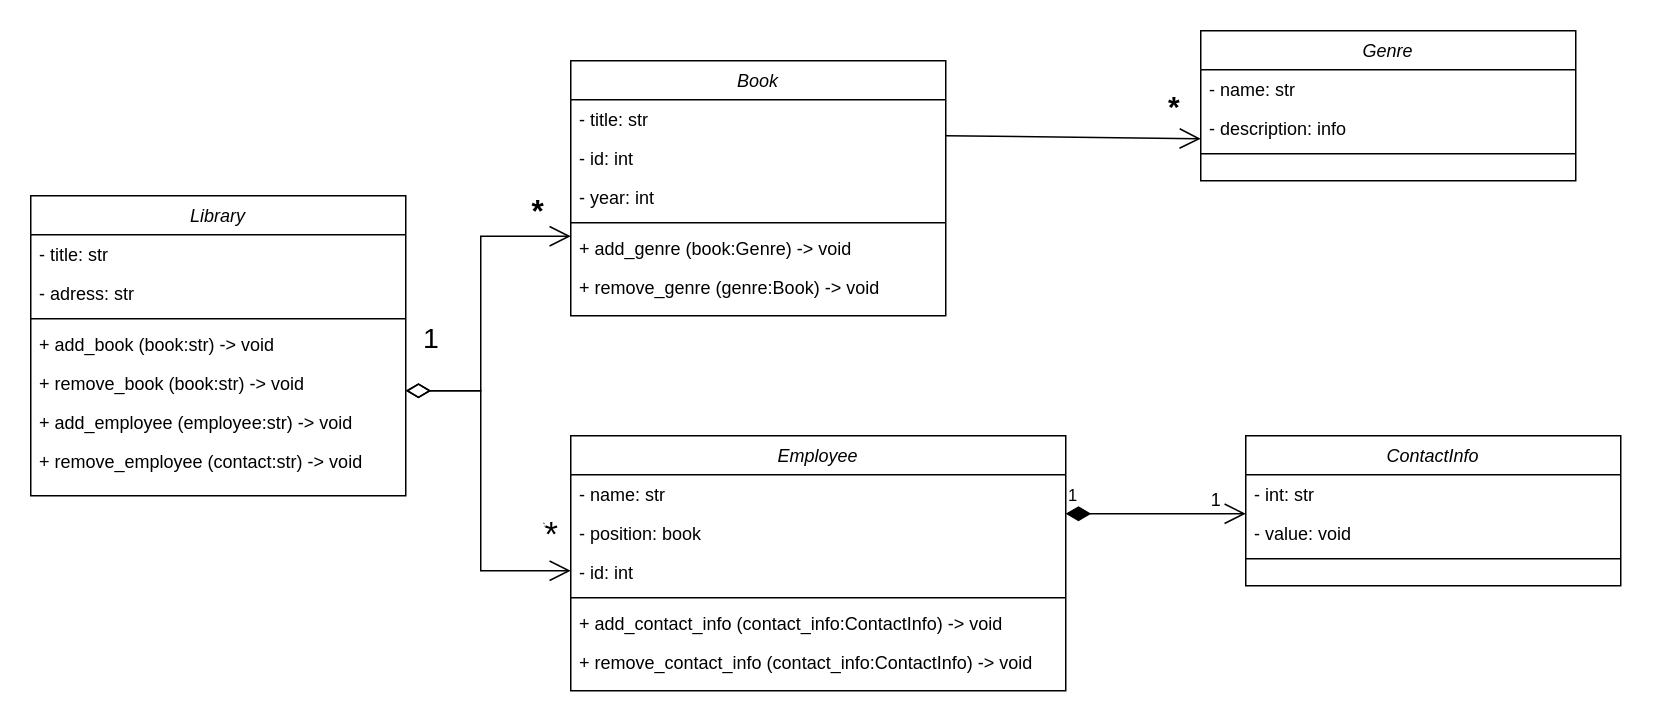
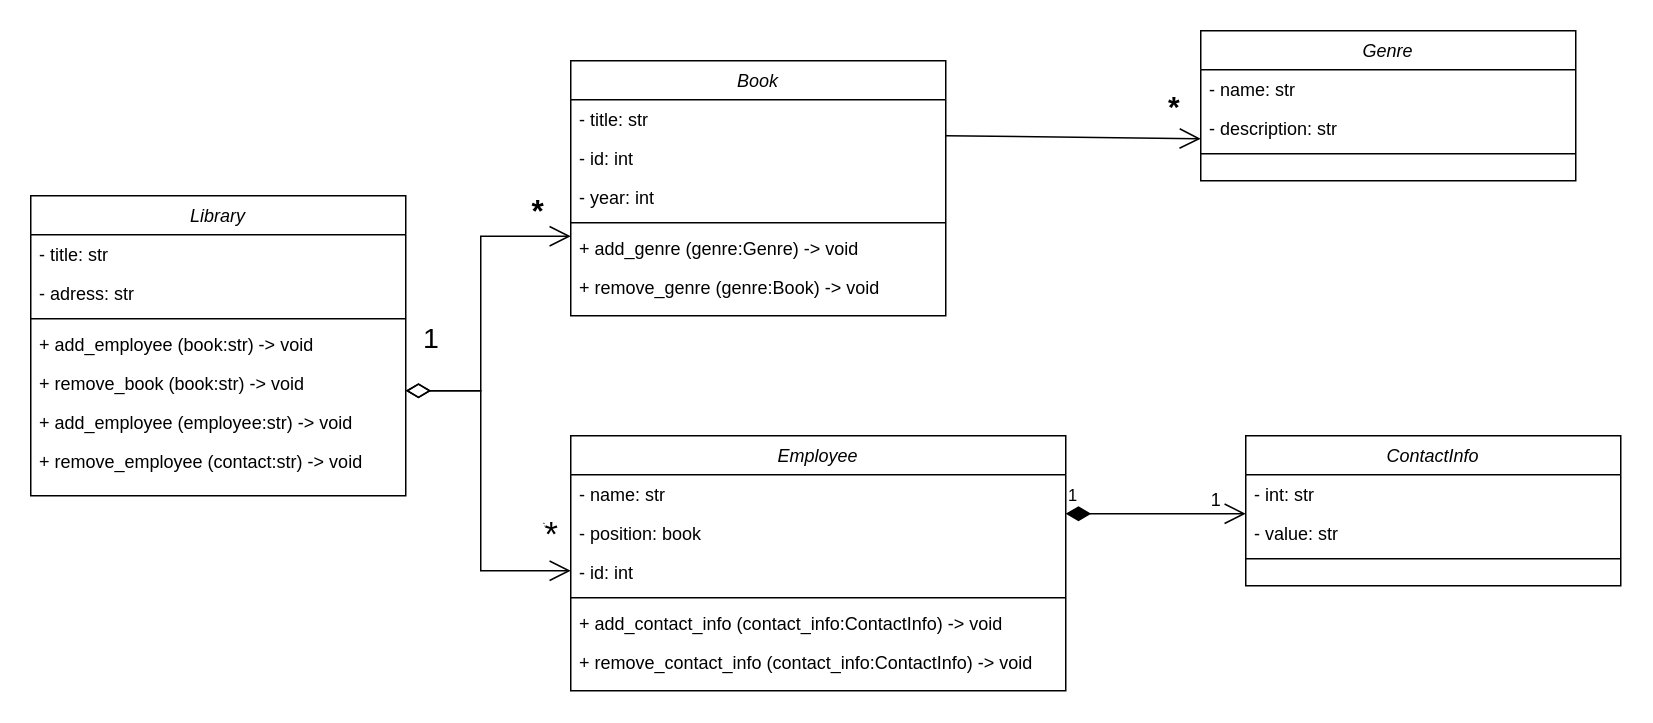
(1291, 129) -> (1288, 129)
(729, 249) -> (734, 249)
(173, 345) -> (191, 345)
(1308, 534) -> (1305, 534)
